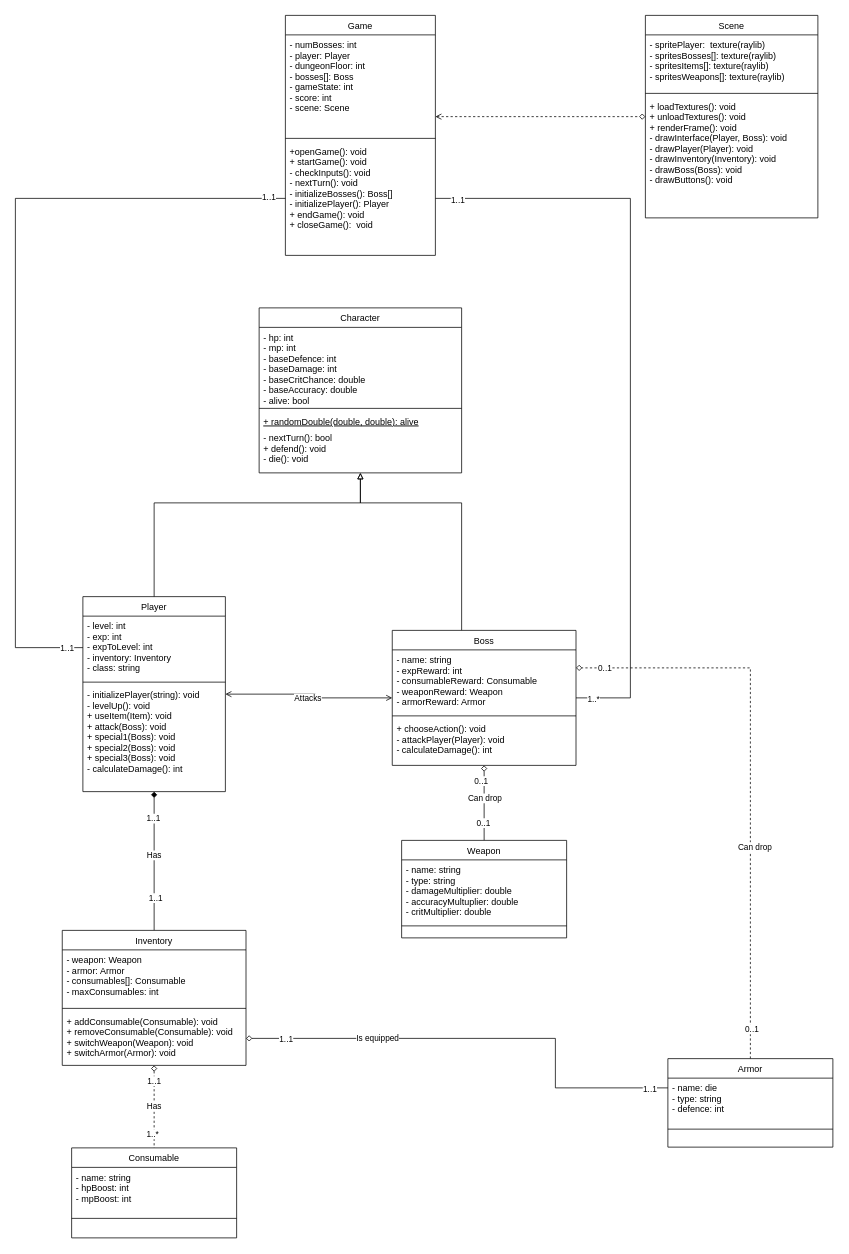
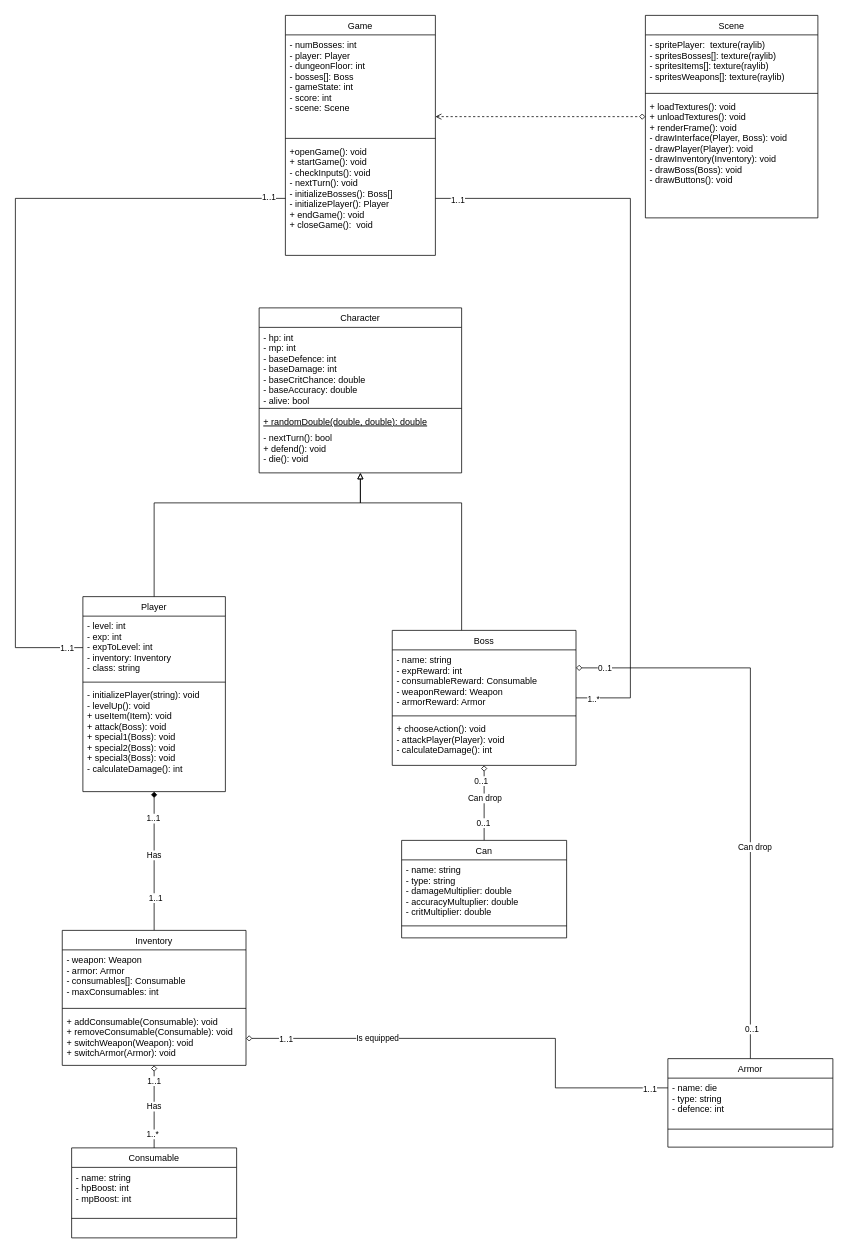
(345, 422) -> (348, 422)
(750, 686) -> (750, 686)
(309, 694) -> none
(484, 851) -> (484, 851)
(154, 1094) -> (154, 1094)
